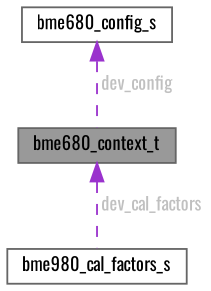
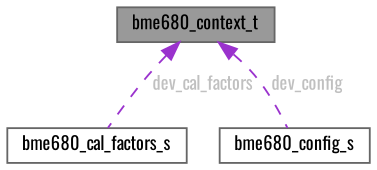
(97, 94) -> (264, 88)
(97, 266) -> (97, 146)
